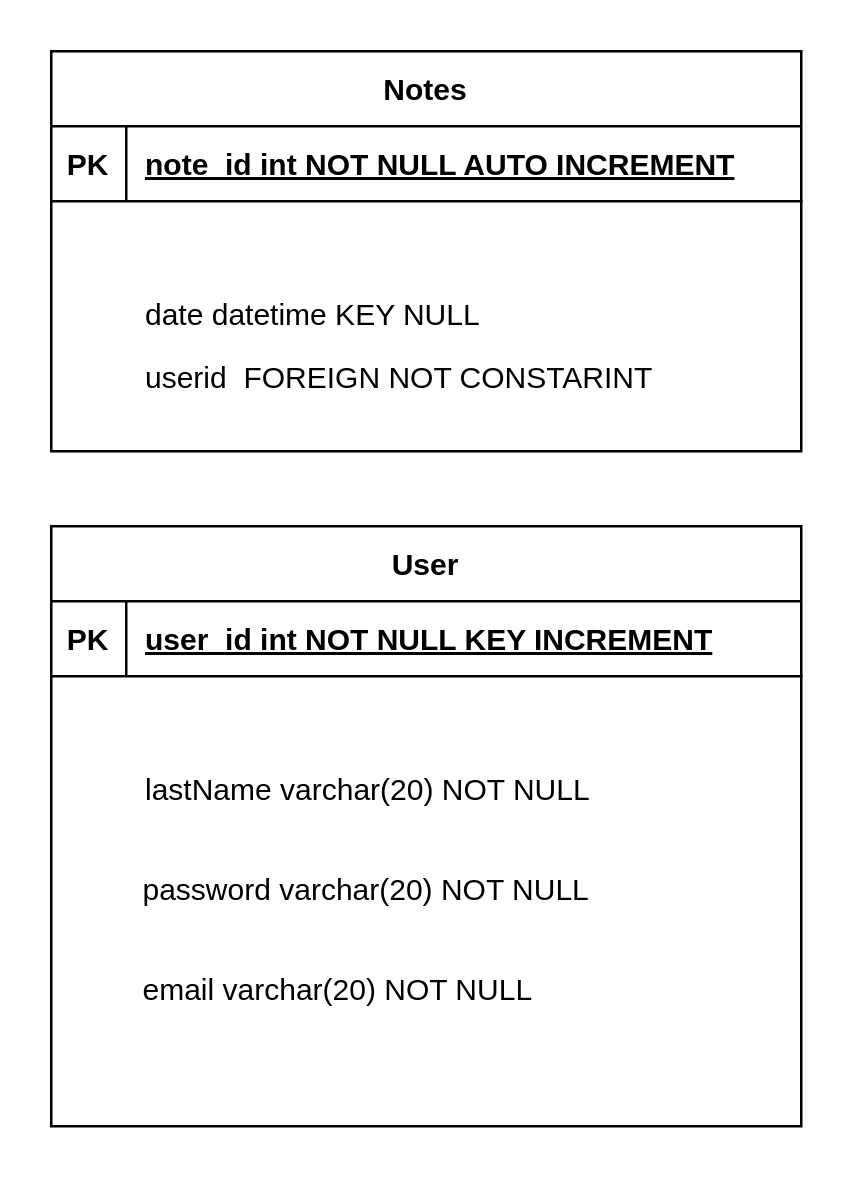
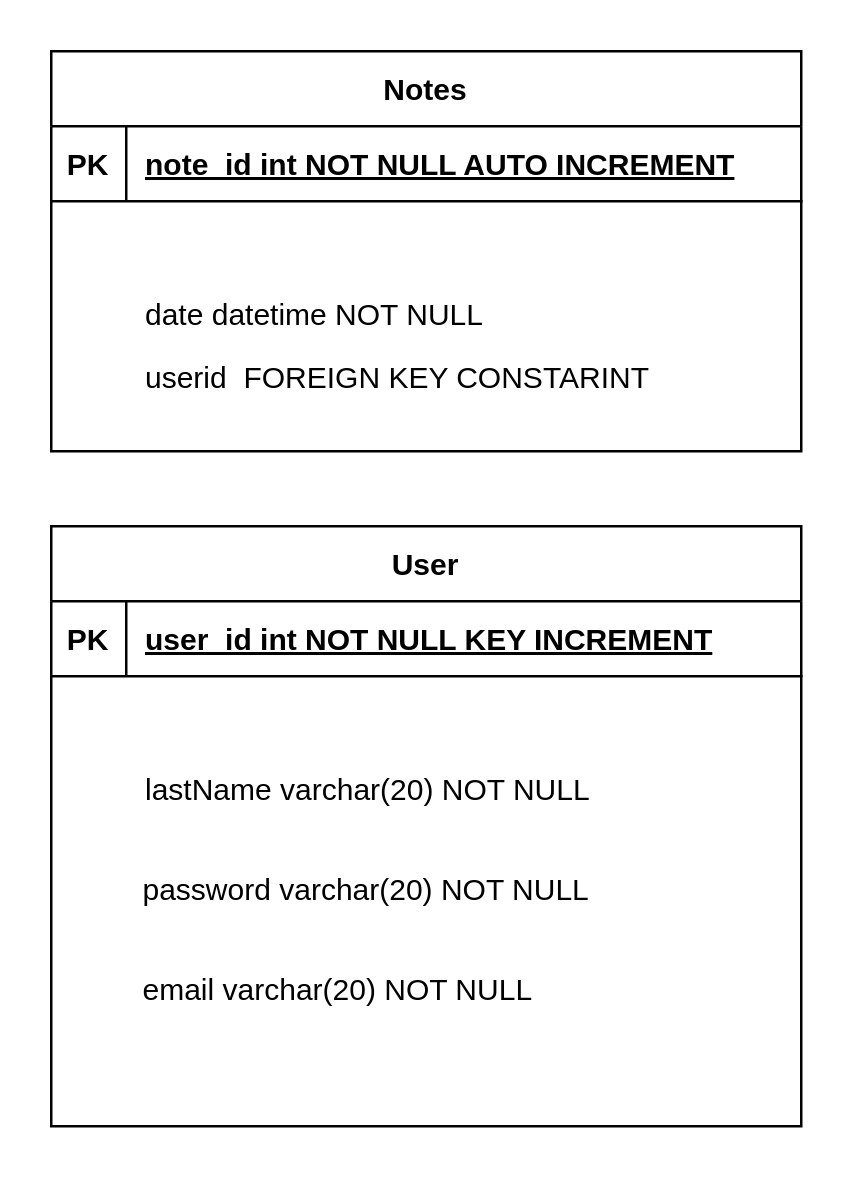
(314, 315) -> (314, 315)
(381, 378) -> (381, 378)
